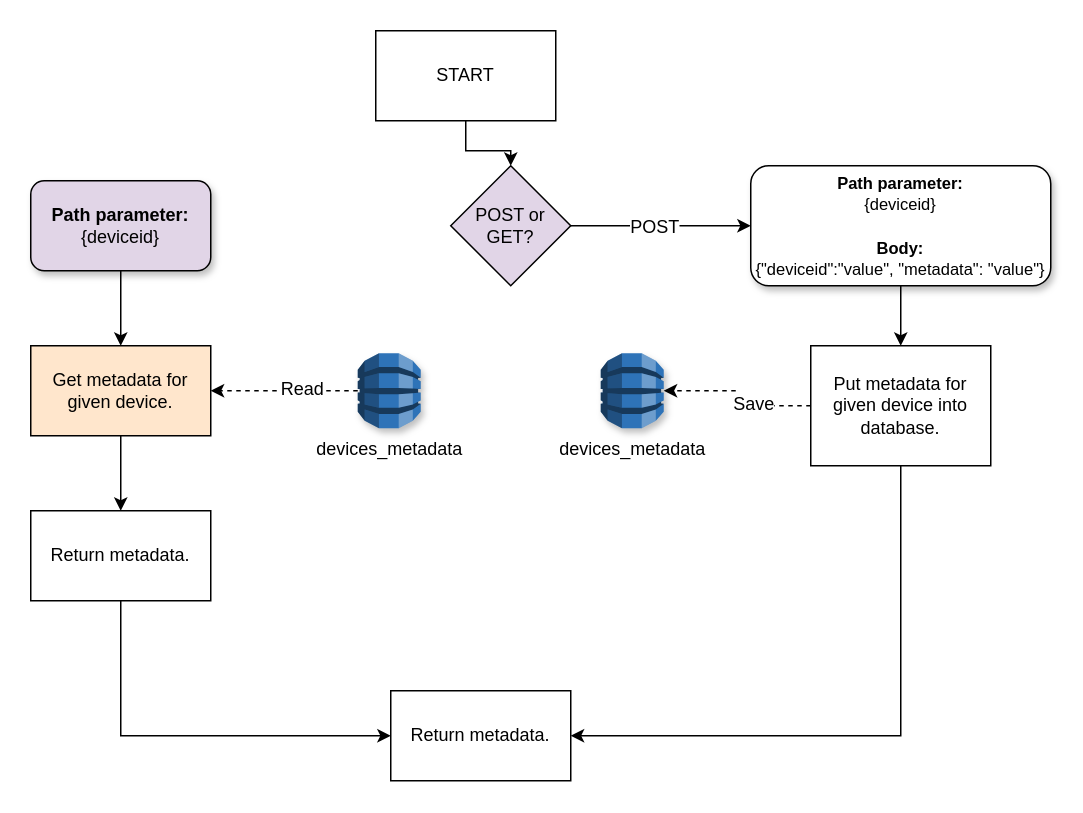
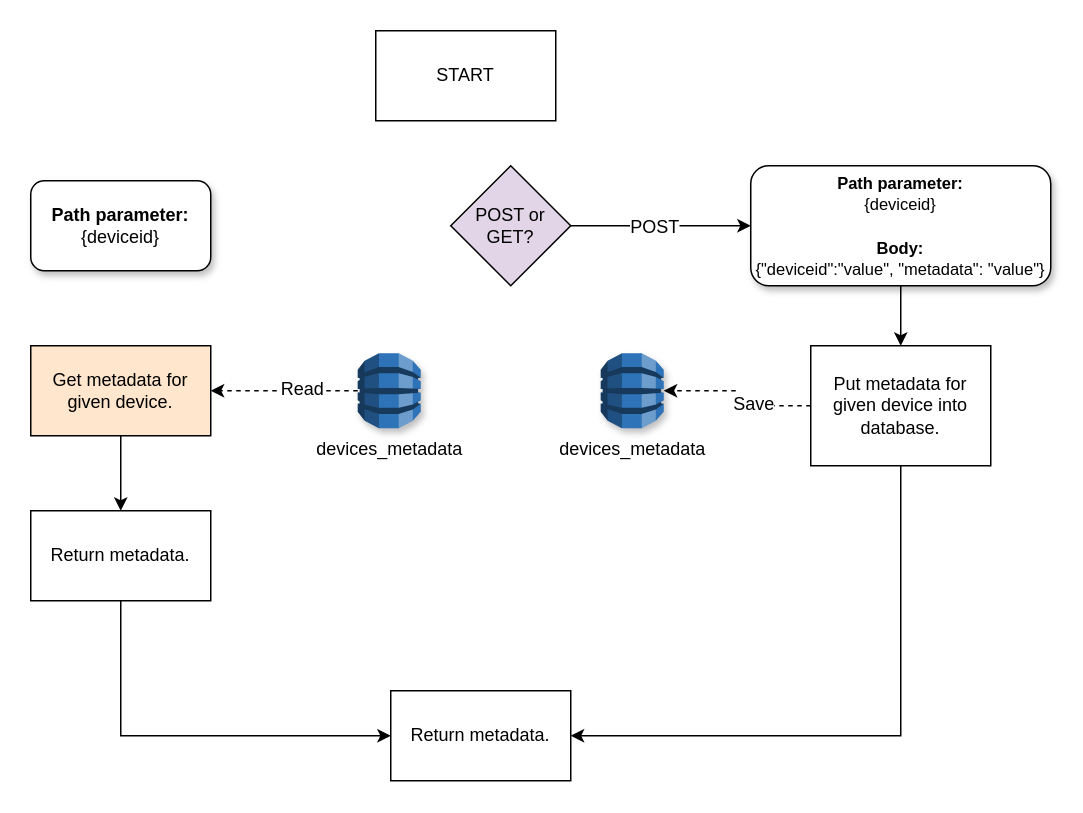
(476, 151) -> none
(121, 226) -> (121, 226)
(121, 303) -> none
